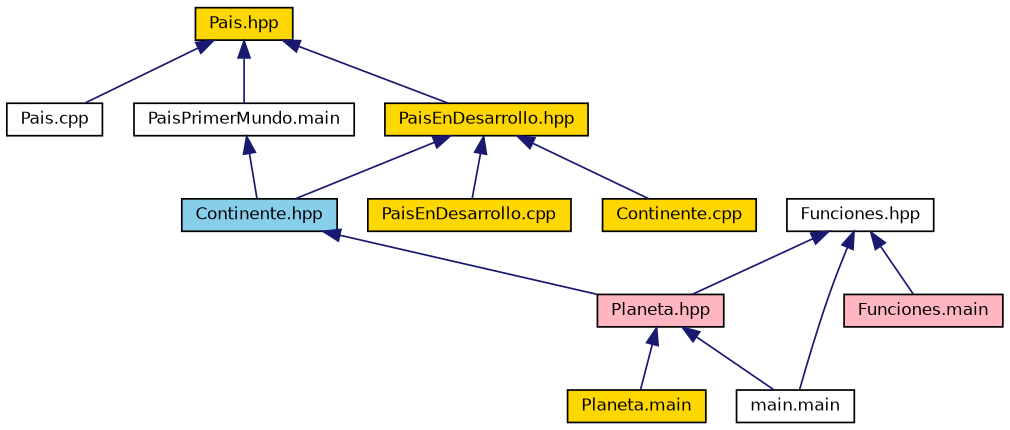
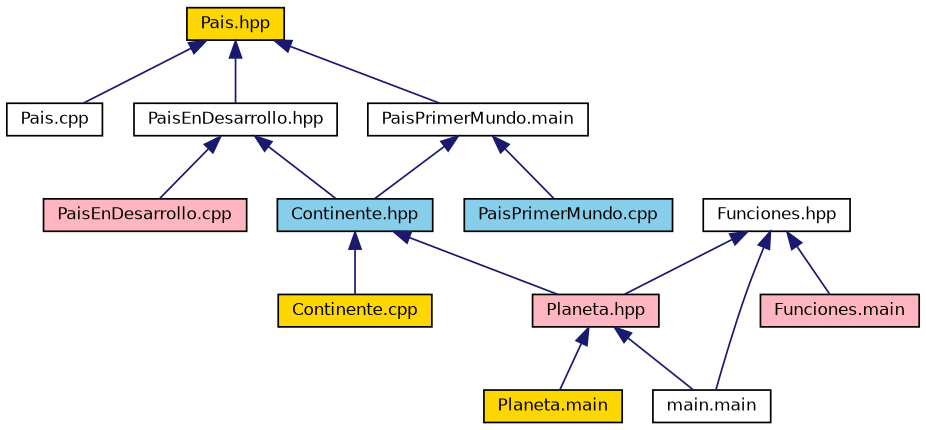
(486, 119) -> (236, 119)
(591, 171) -> (355, 272)
(469, 215) -> (145, 215)
none -> (568, 215)
